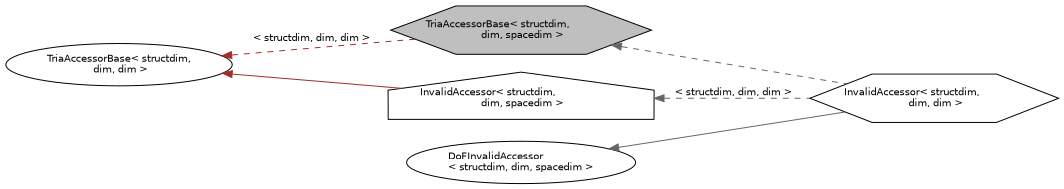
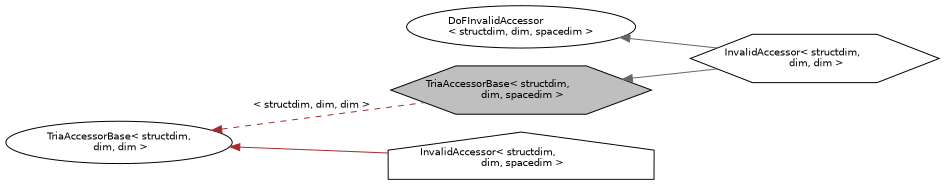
(734, 65) -> (675, 74)
(737, 98) -> none
